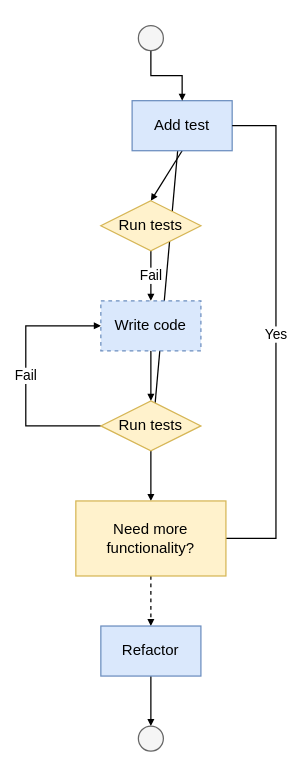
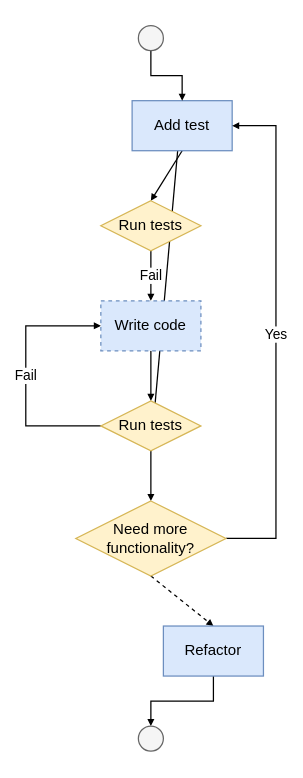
(236, 126) -> (239, 126)
(151, 538) -> (151, 538)
(151, 651) -> (213, 651)
